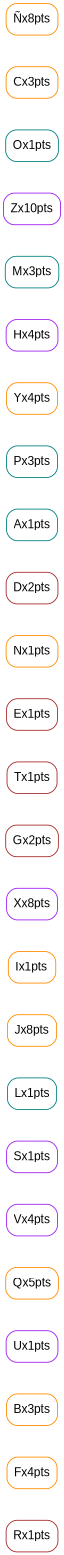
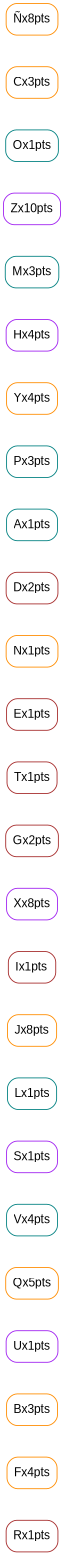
(32, 967) -> (32, 967)
(32, 1220) -> (32, 1220)
